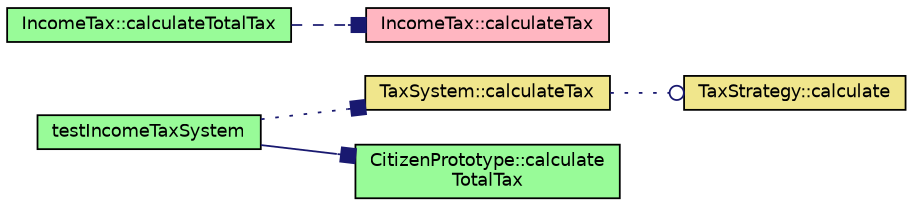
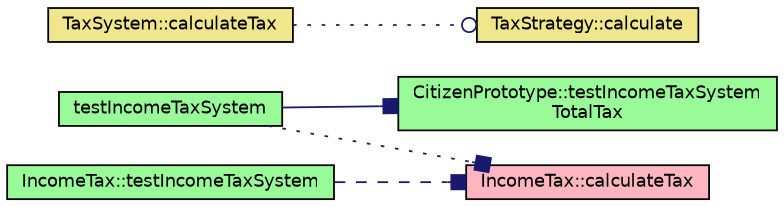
(149, 25) -> (171, 182)
(304, 114) -> (370, 144)
(488, 171) -> (588, 104)
